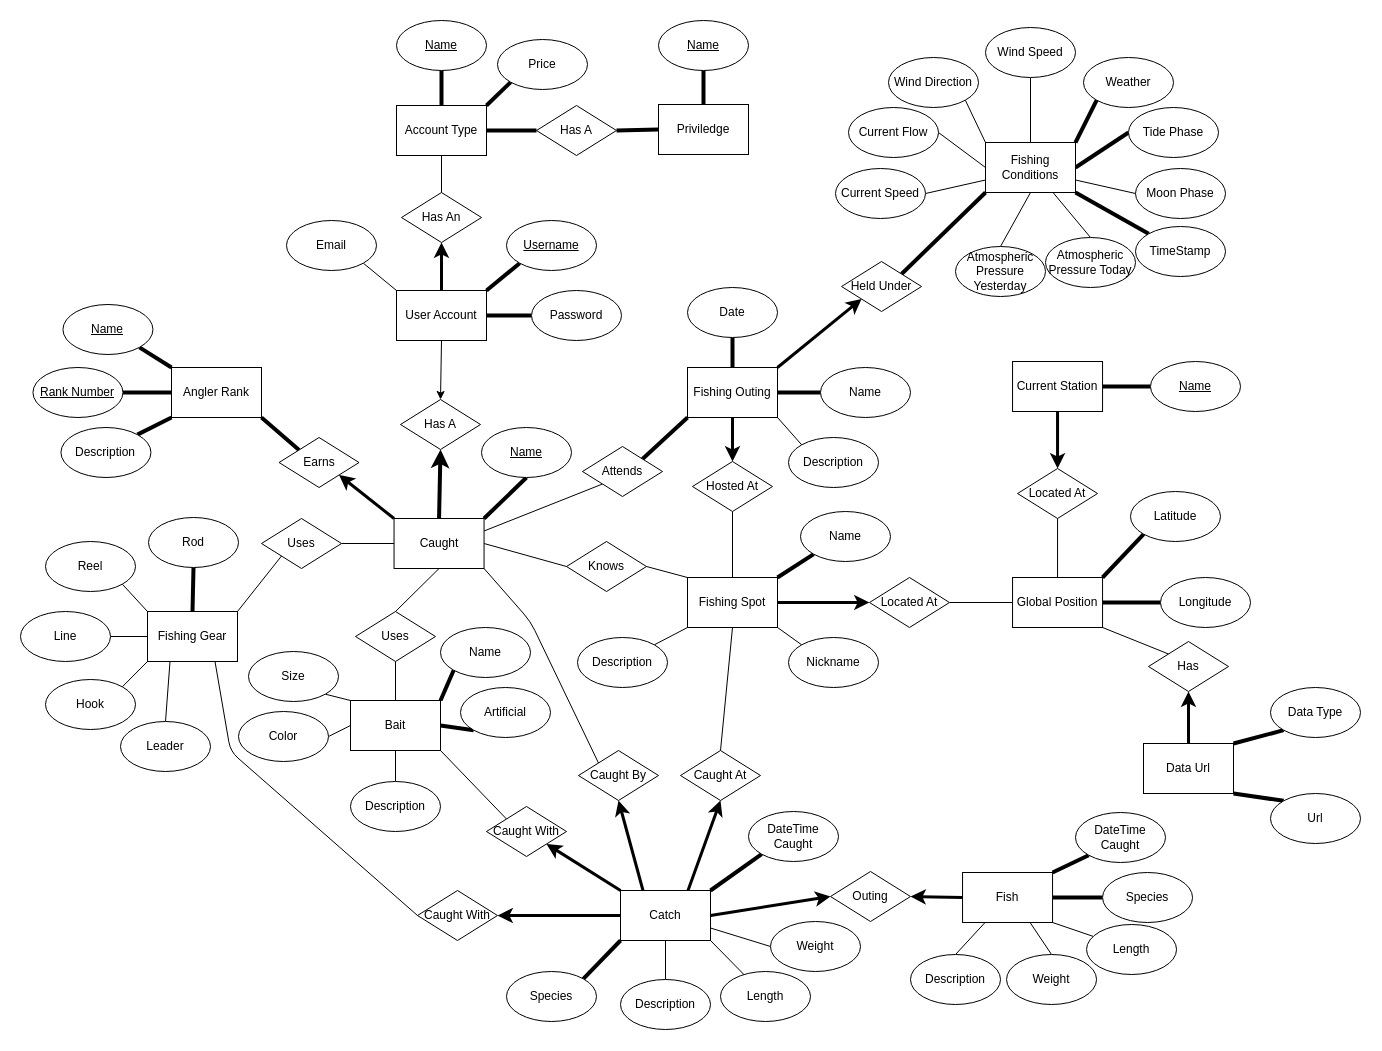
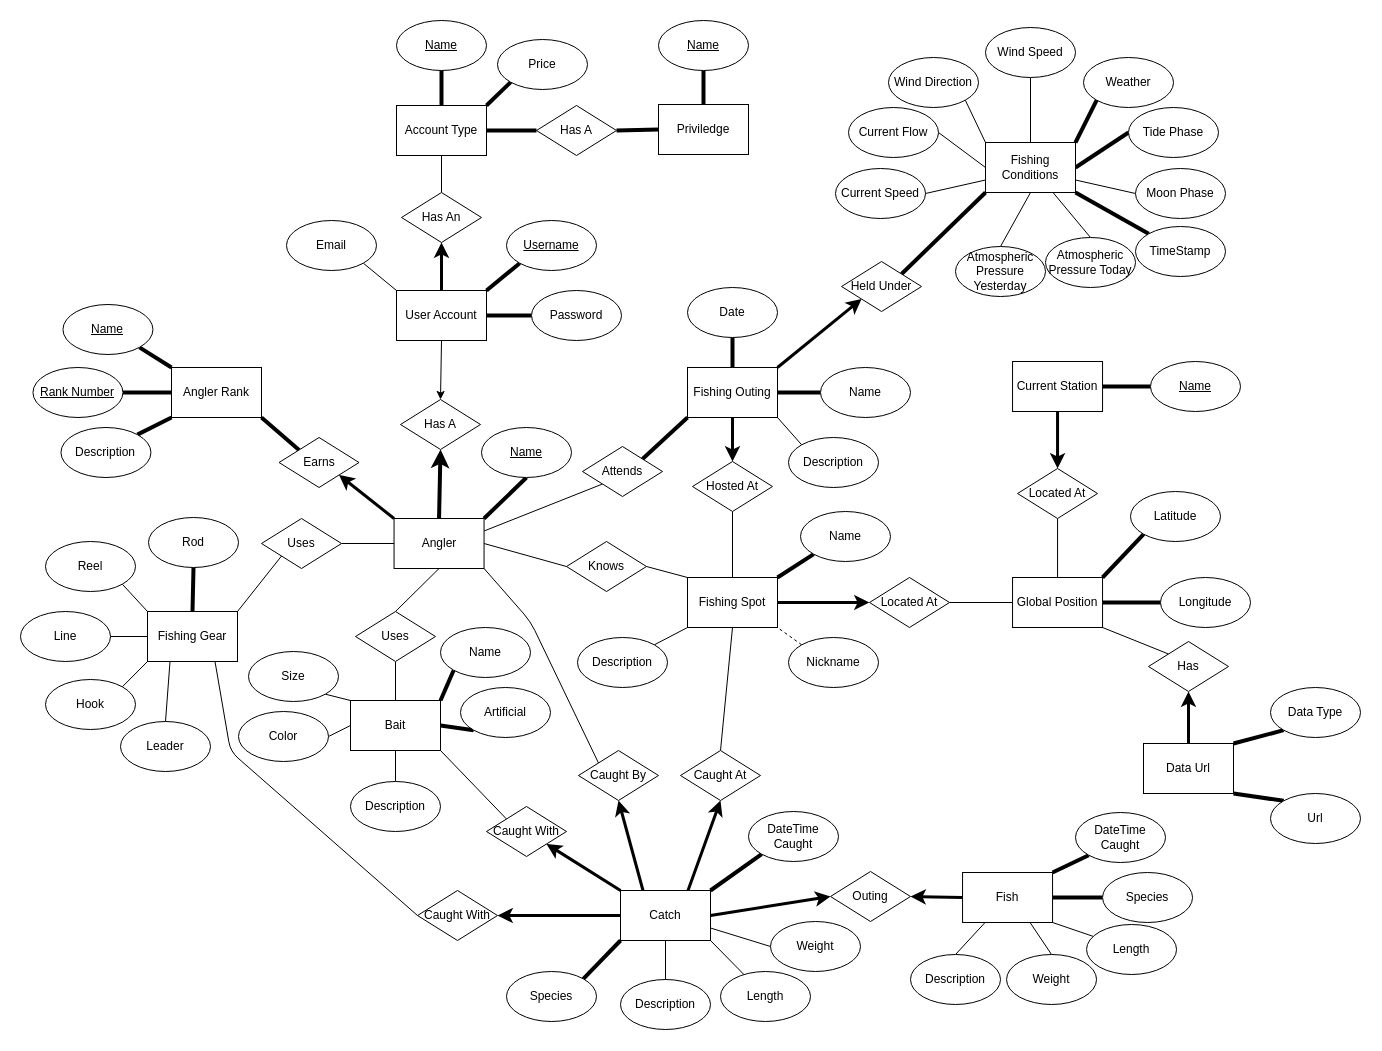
(440, 544) -> (440, 544)
(789, 636) -> (789, 636)
